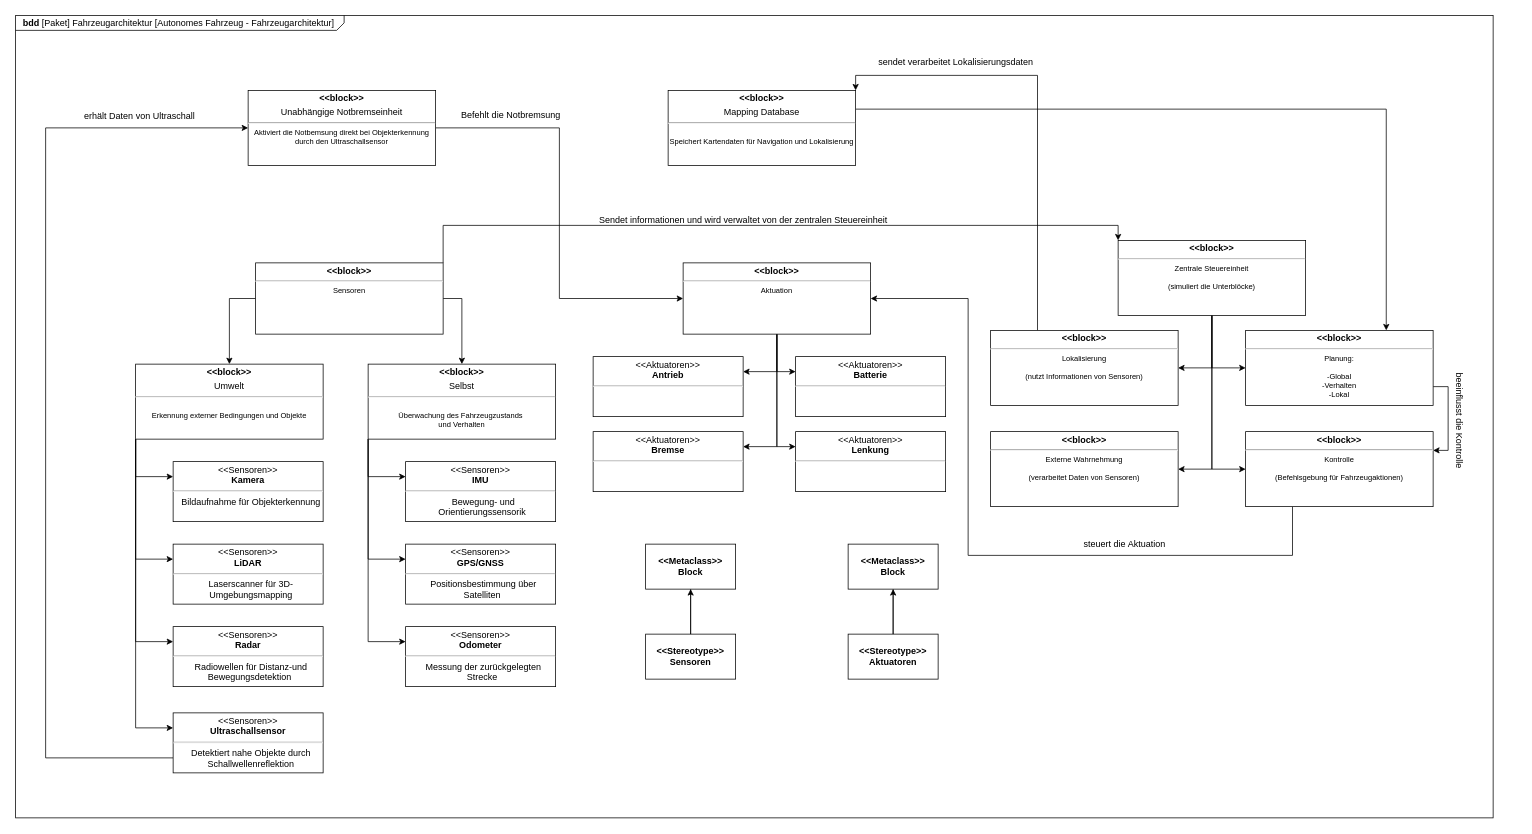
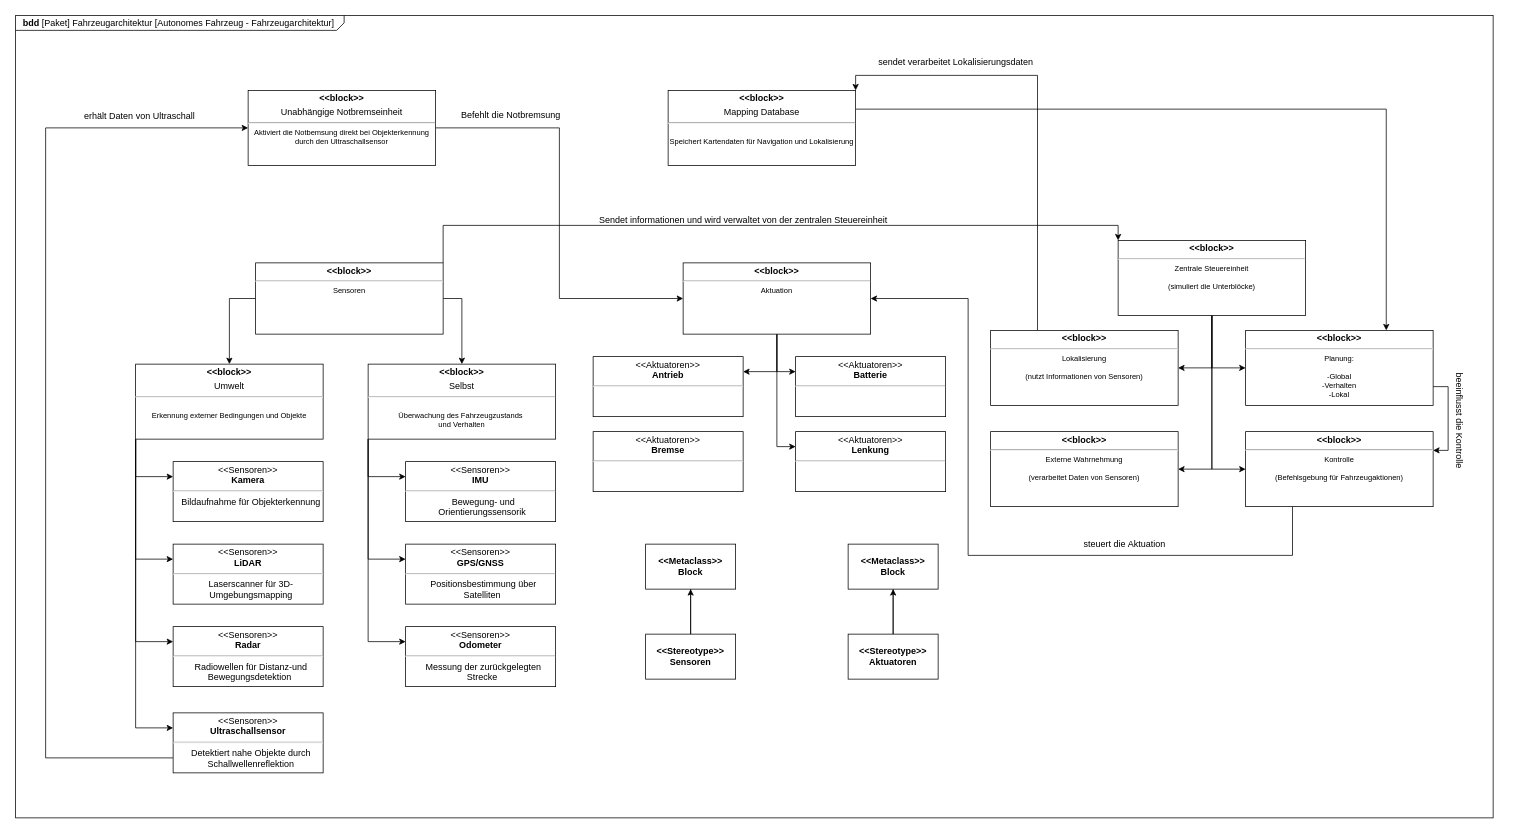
(761, 447) -> none
